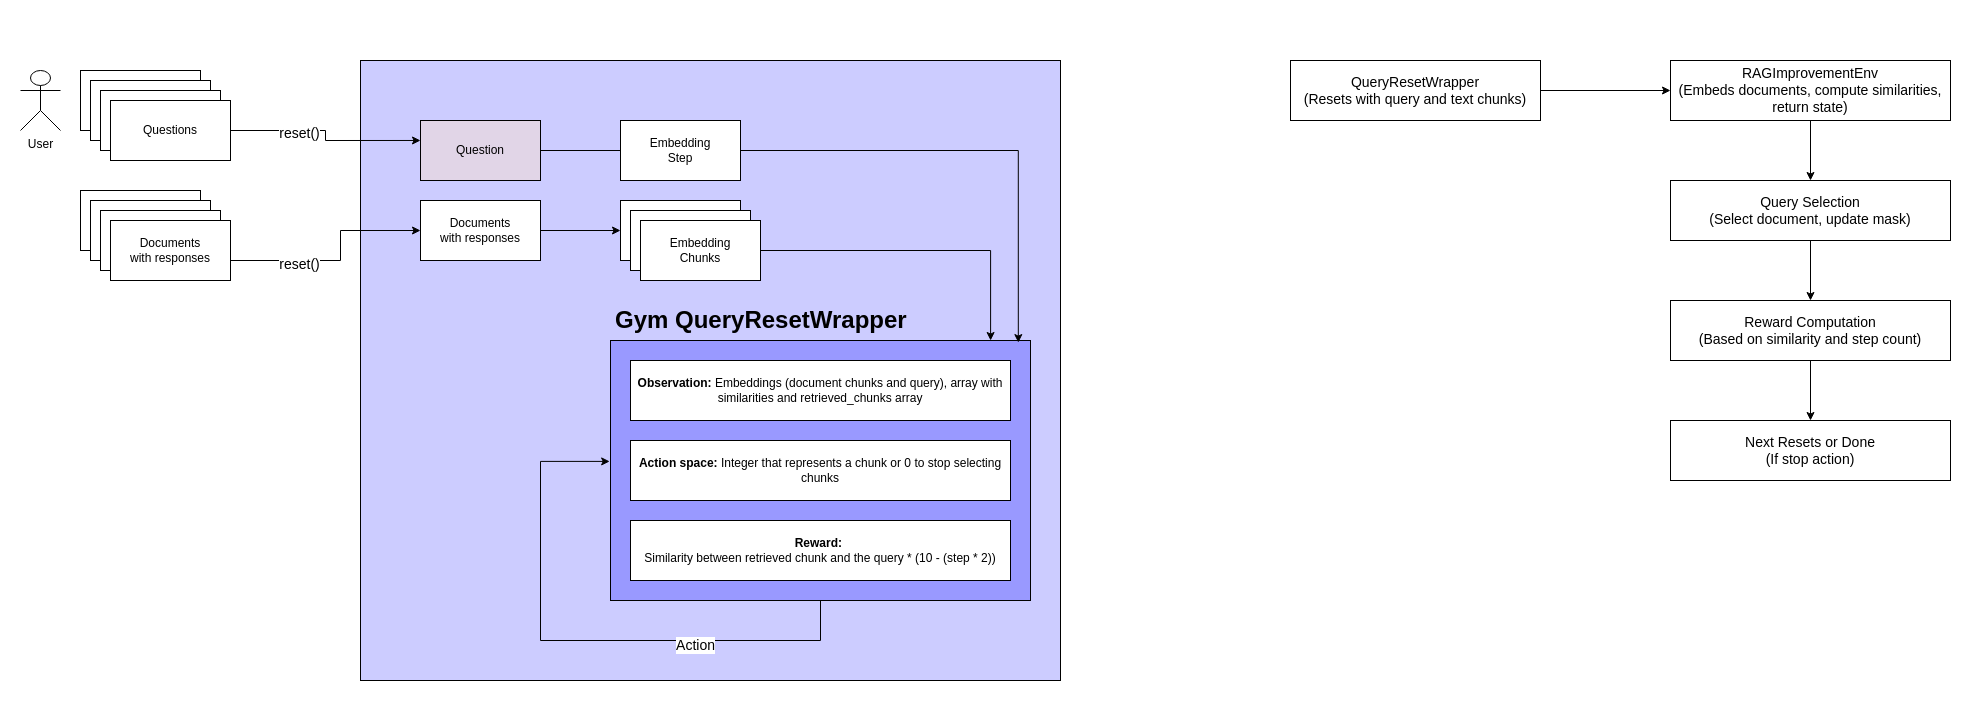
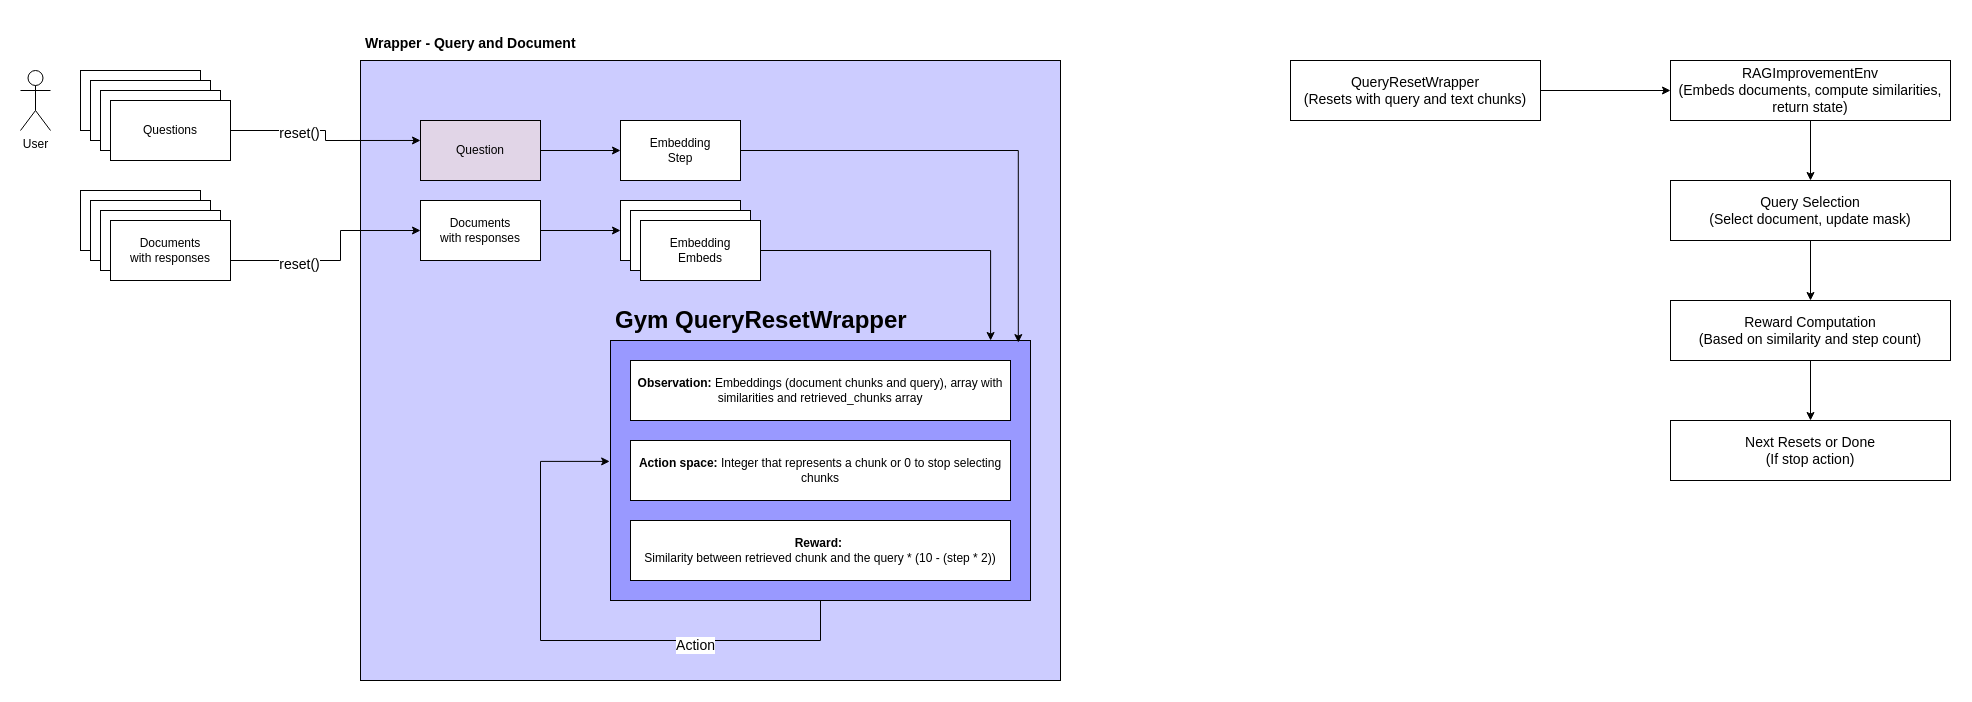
none -> (551, 41)
(41, 101) -> (36, 101)
(615, 151) -> (612, 151)
(701, 251) -> (701, 251)
